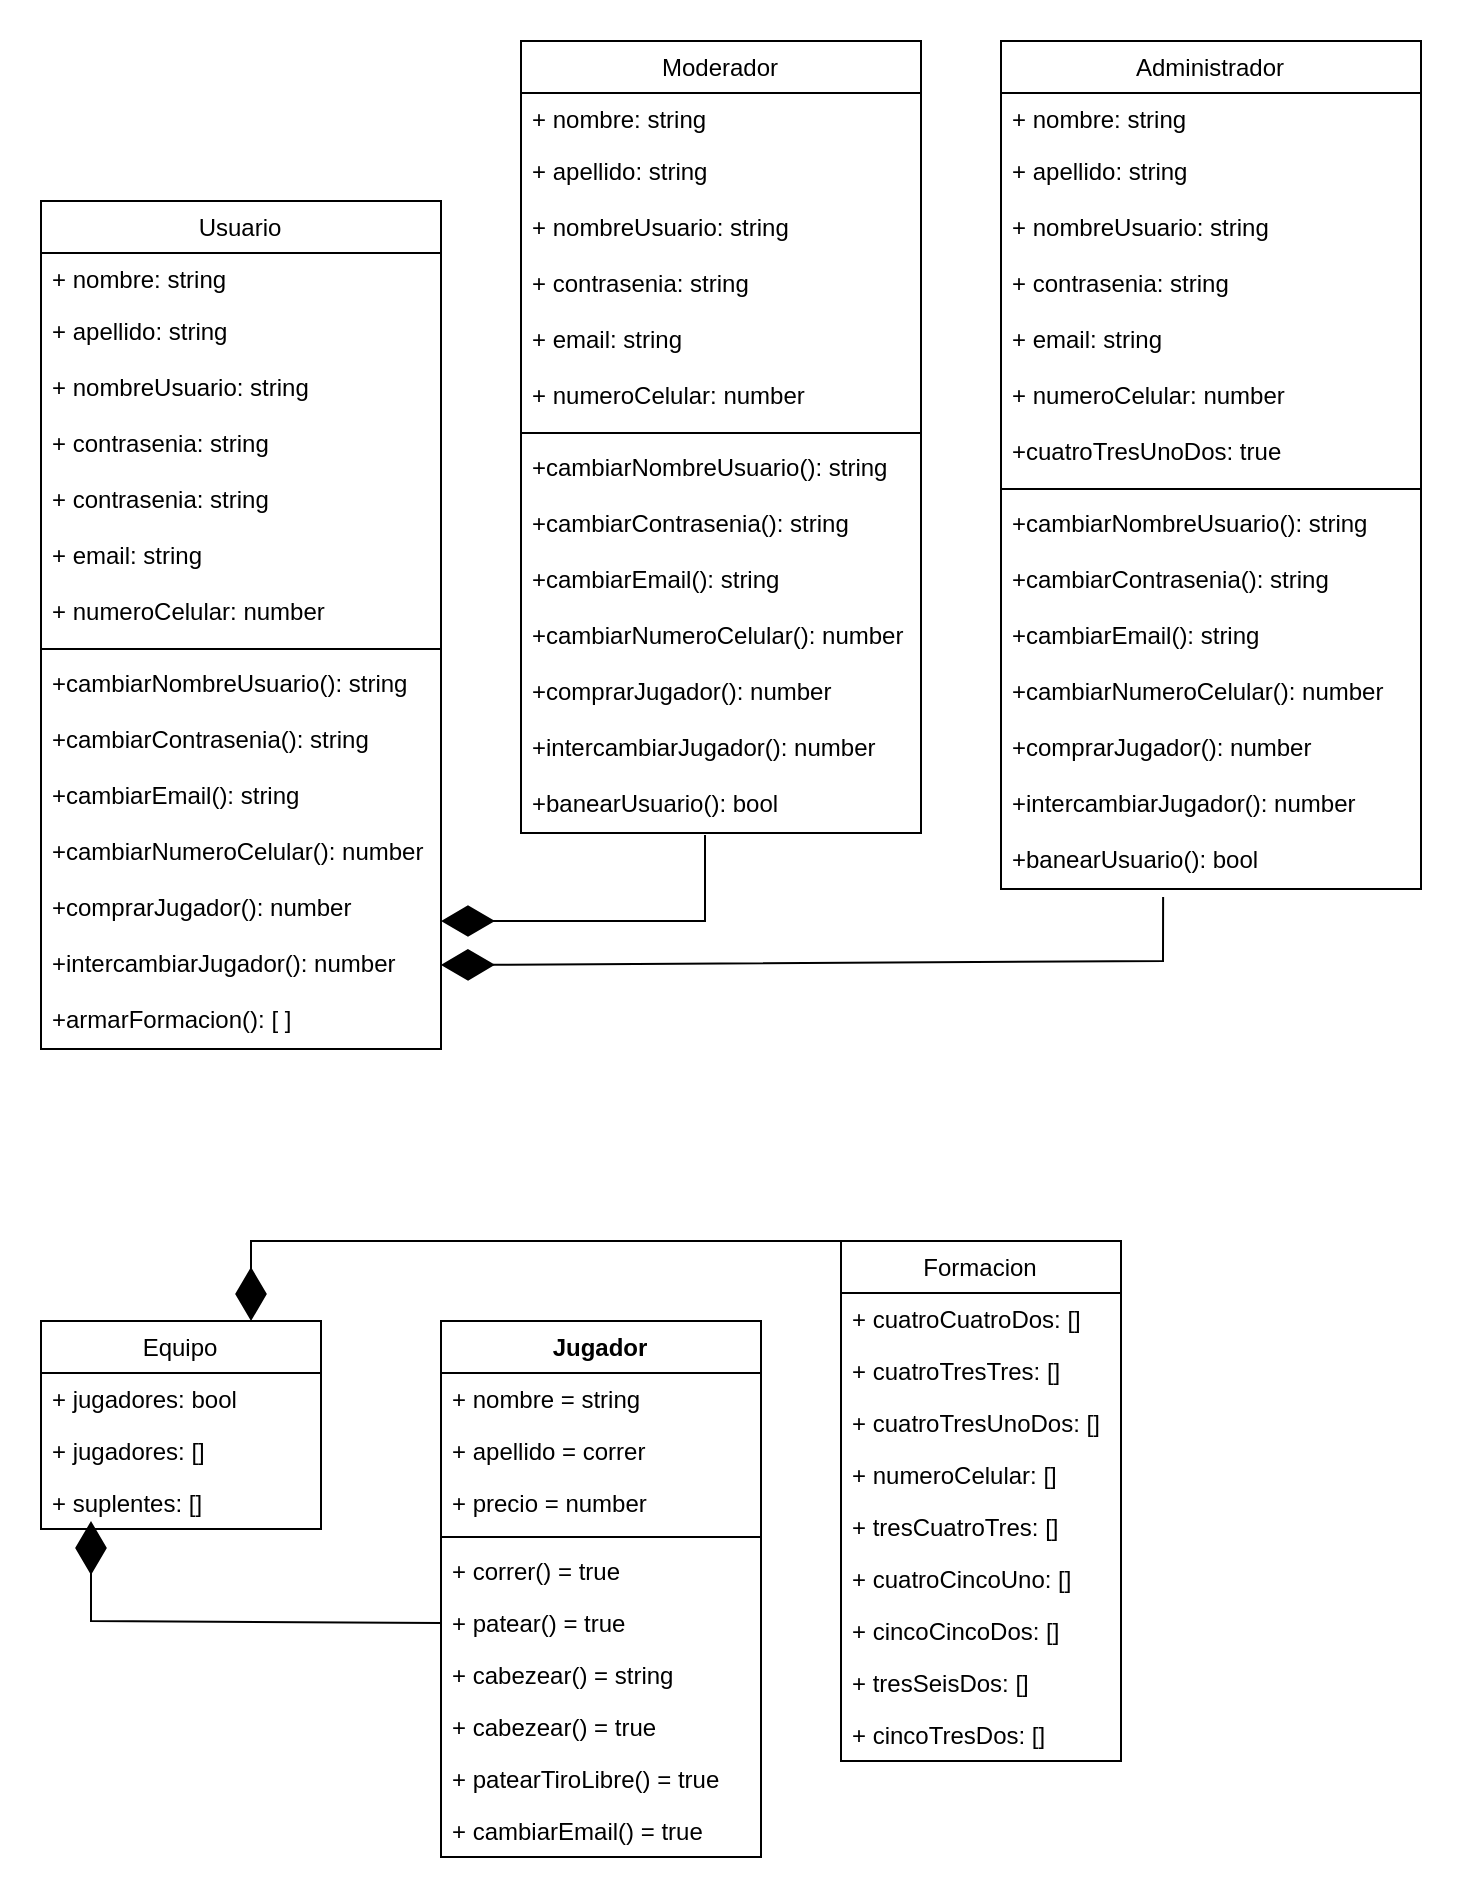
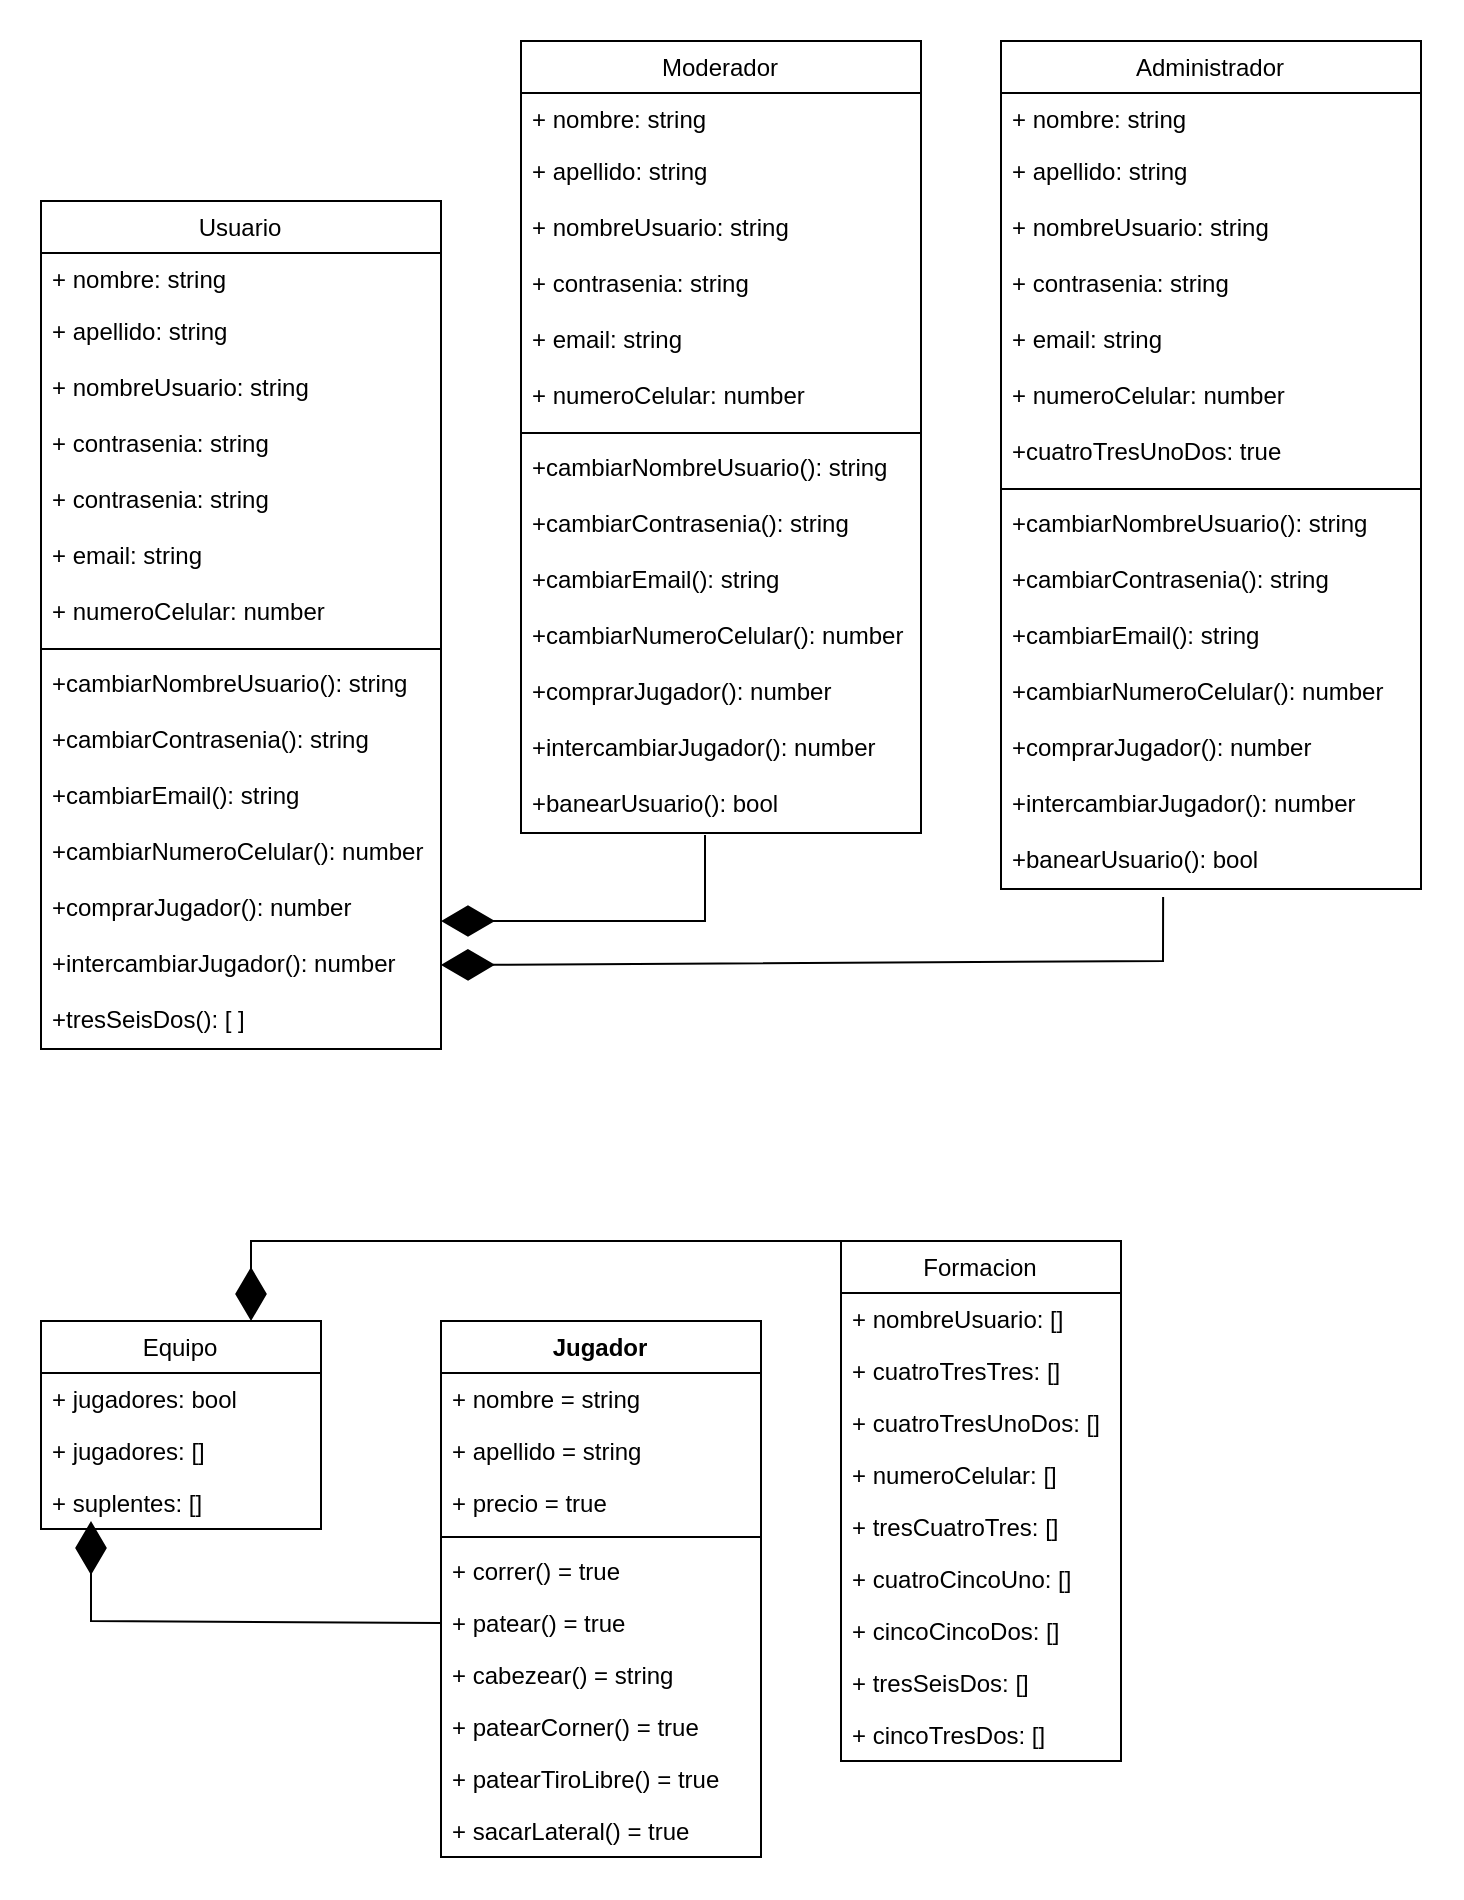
(187, 1020) -> (167, 1020)
(984, 1320) -> (967, 1320)
(561, 1452) -> (558, 1452)
(554, 1504) -> (540, 1504)
(570, 1728) -> (597, 1728)
(588, 1832) -> (594, 1832)
